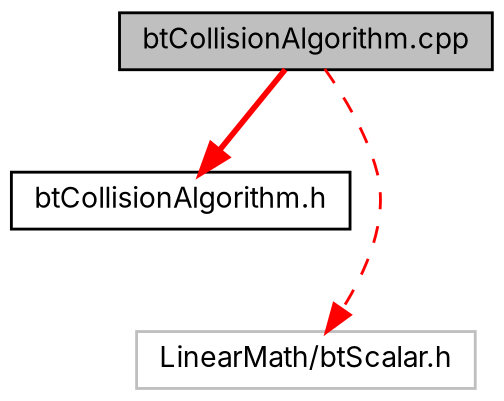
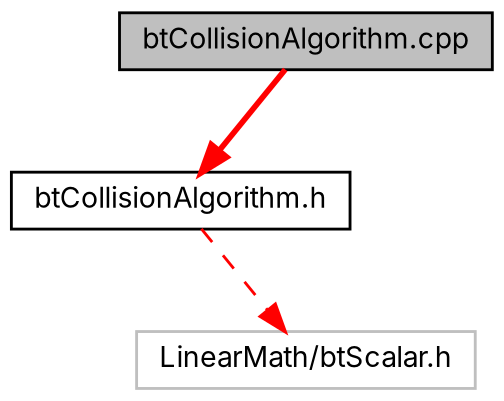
(379, 186) -> (234, 269)
